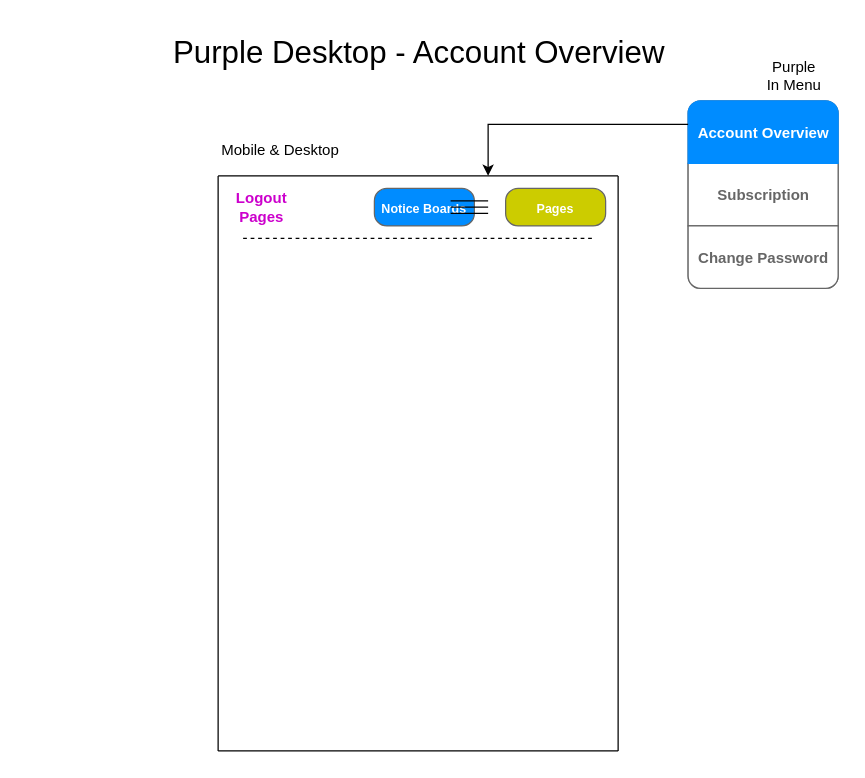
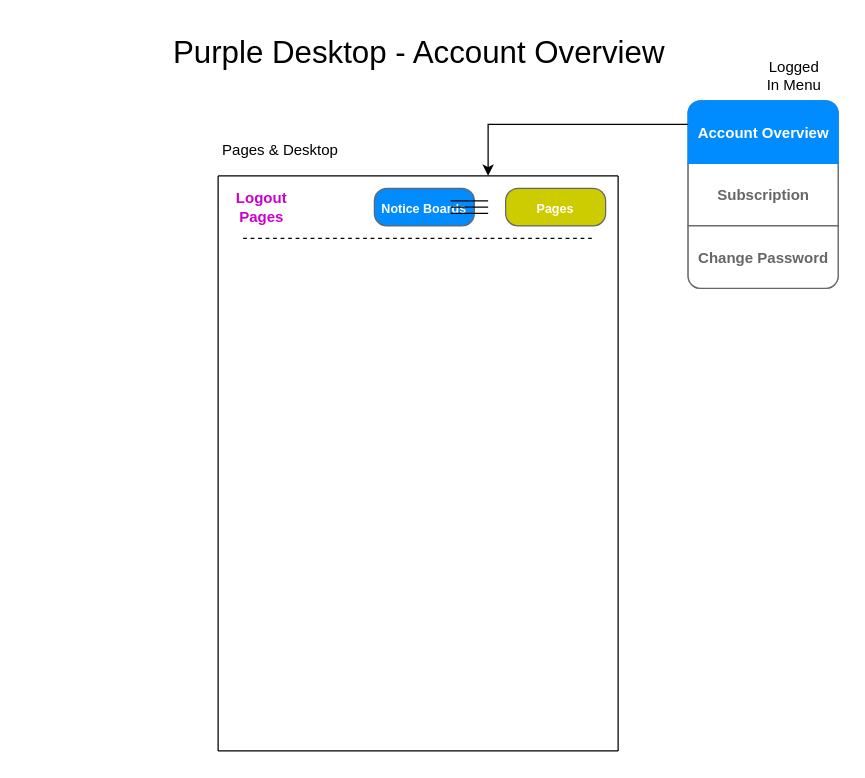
(794, 76) -> (794, 76)
(281, 151) -> (281, 151)
